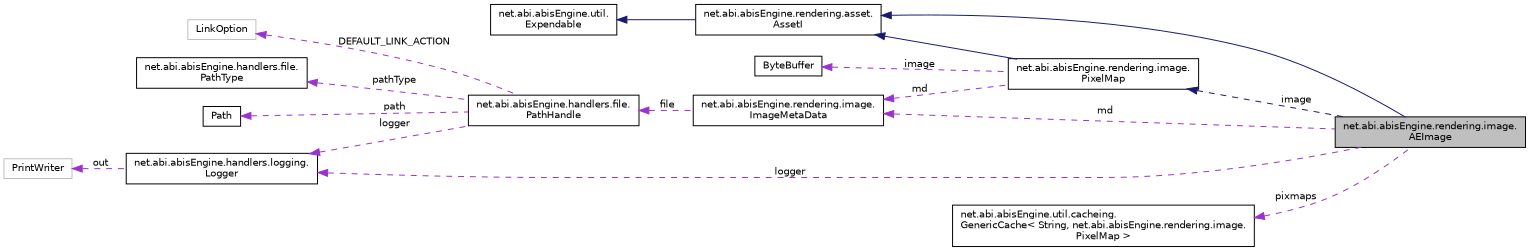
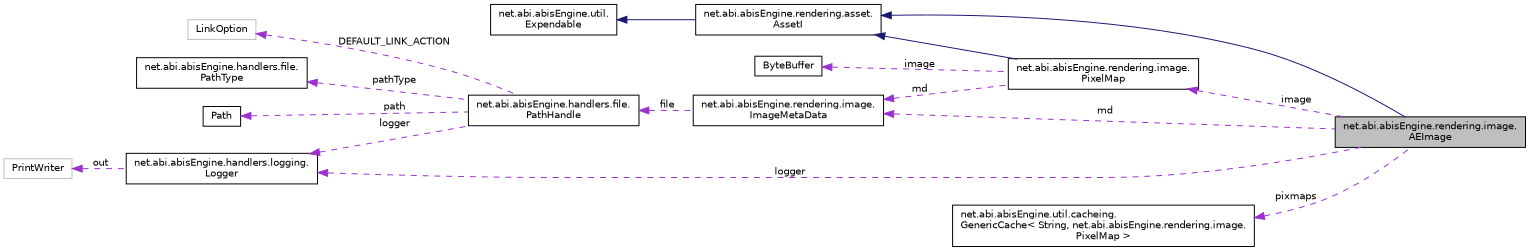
(1272, 104) -> (1272, 104)
